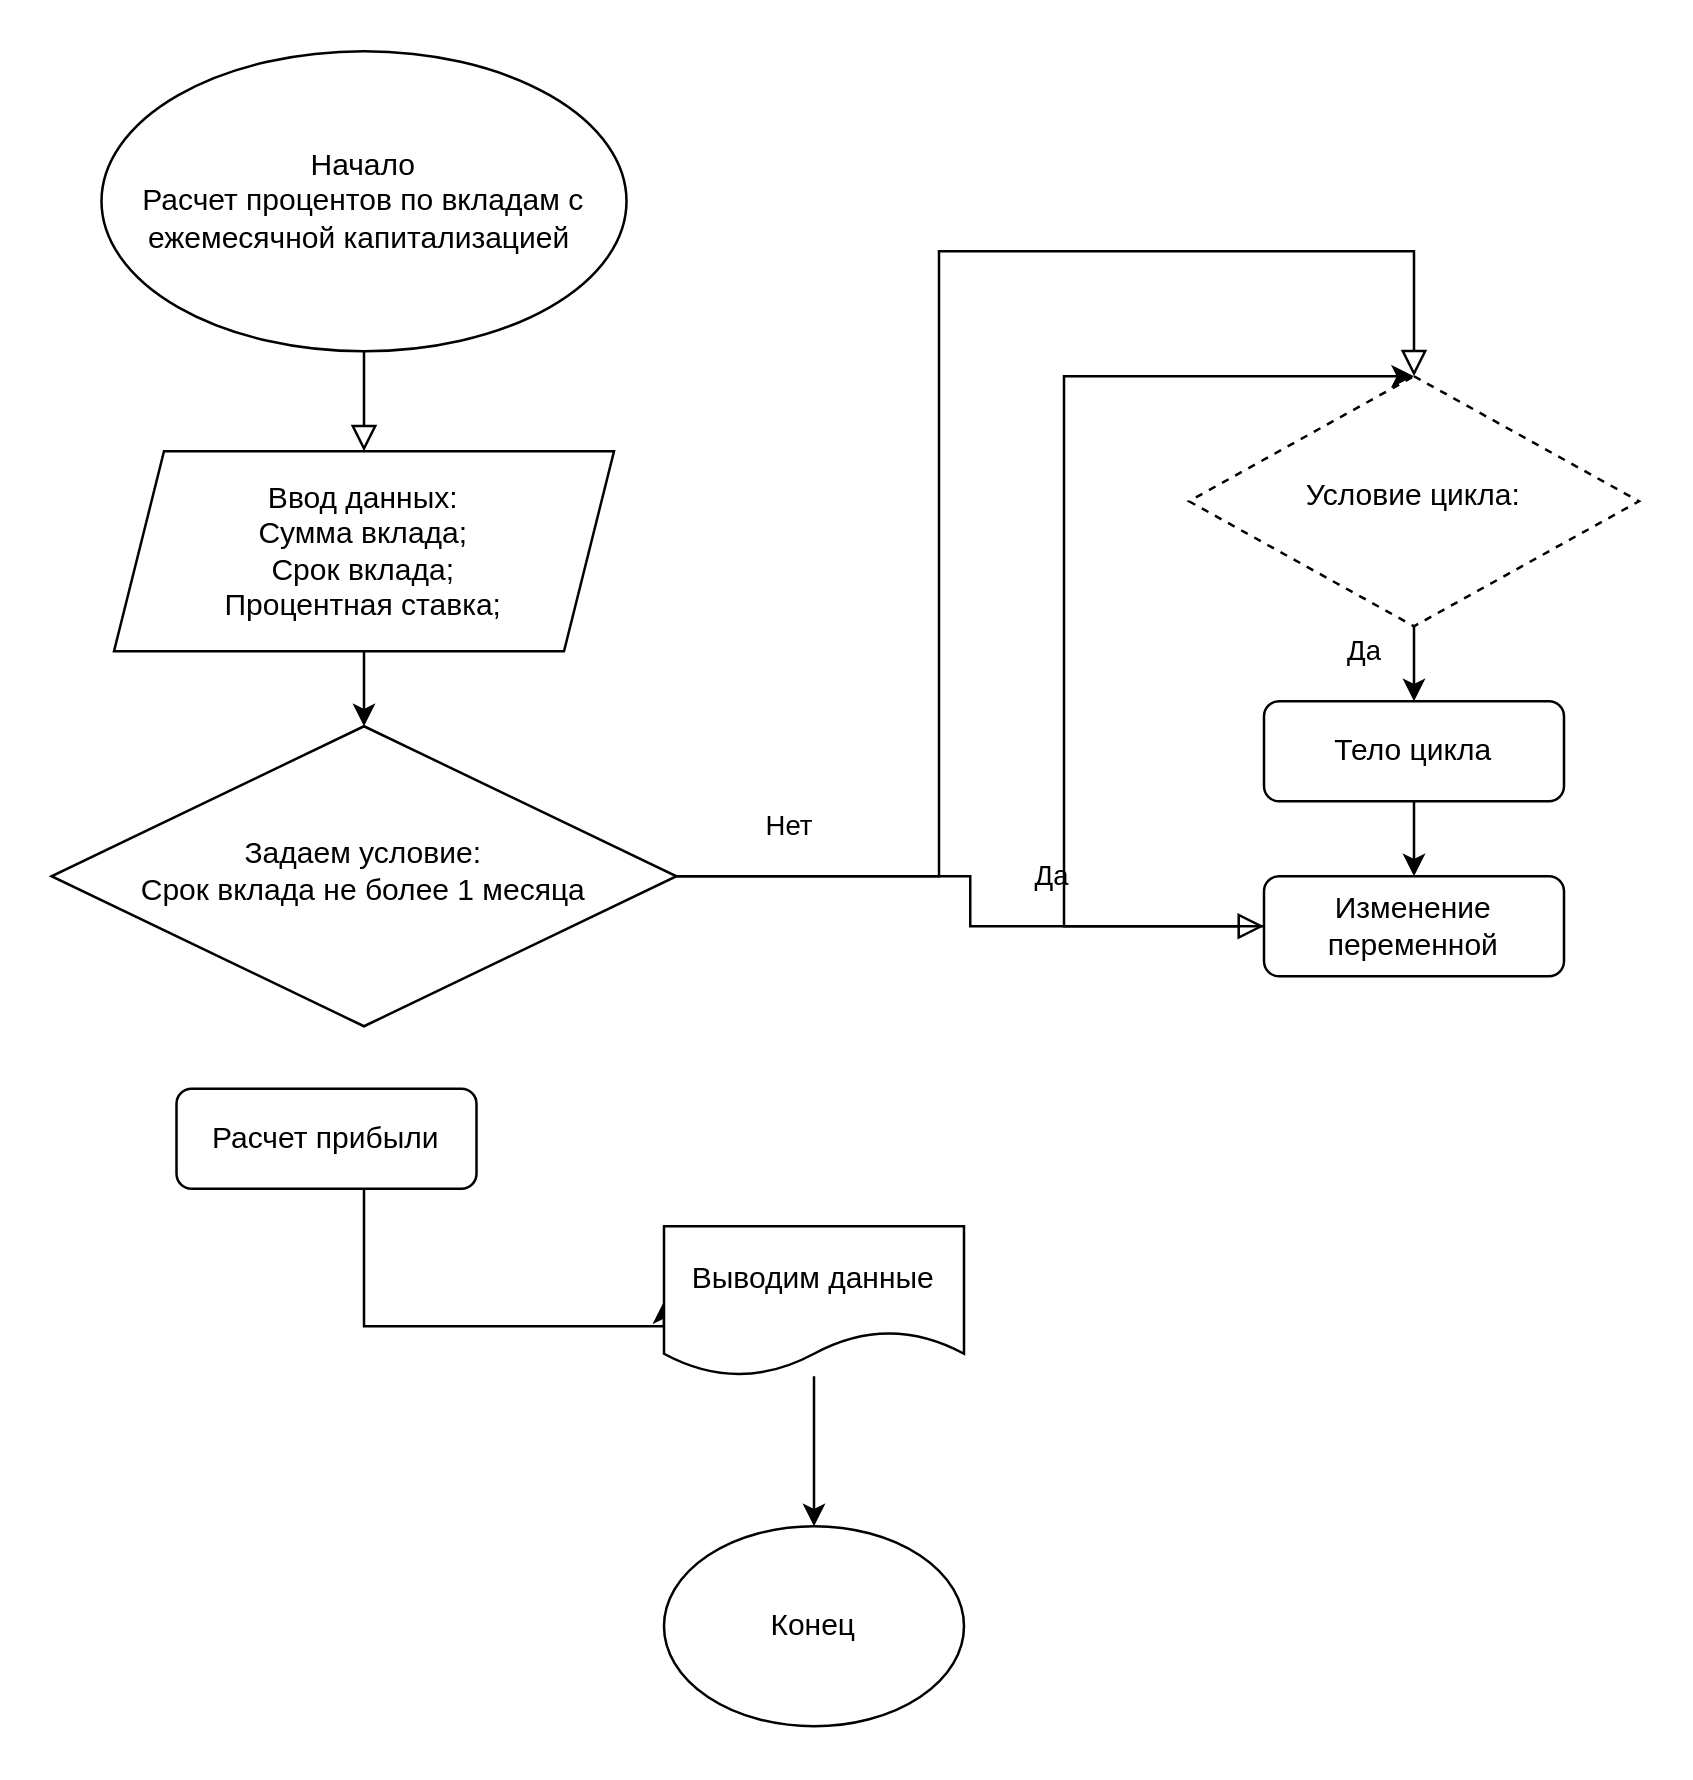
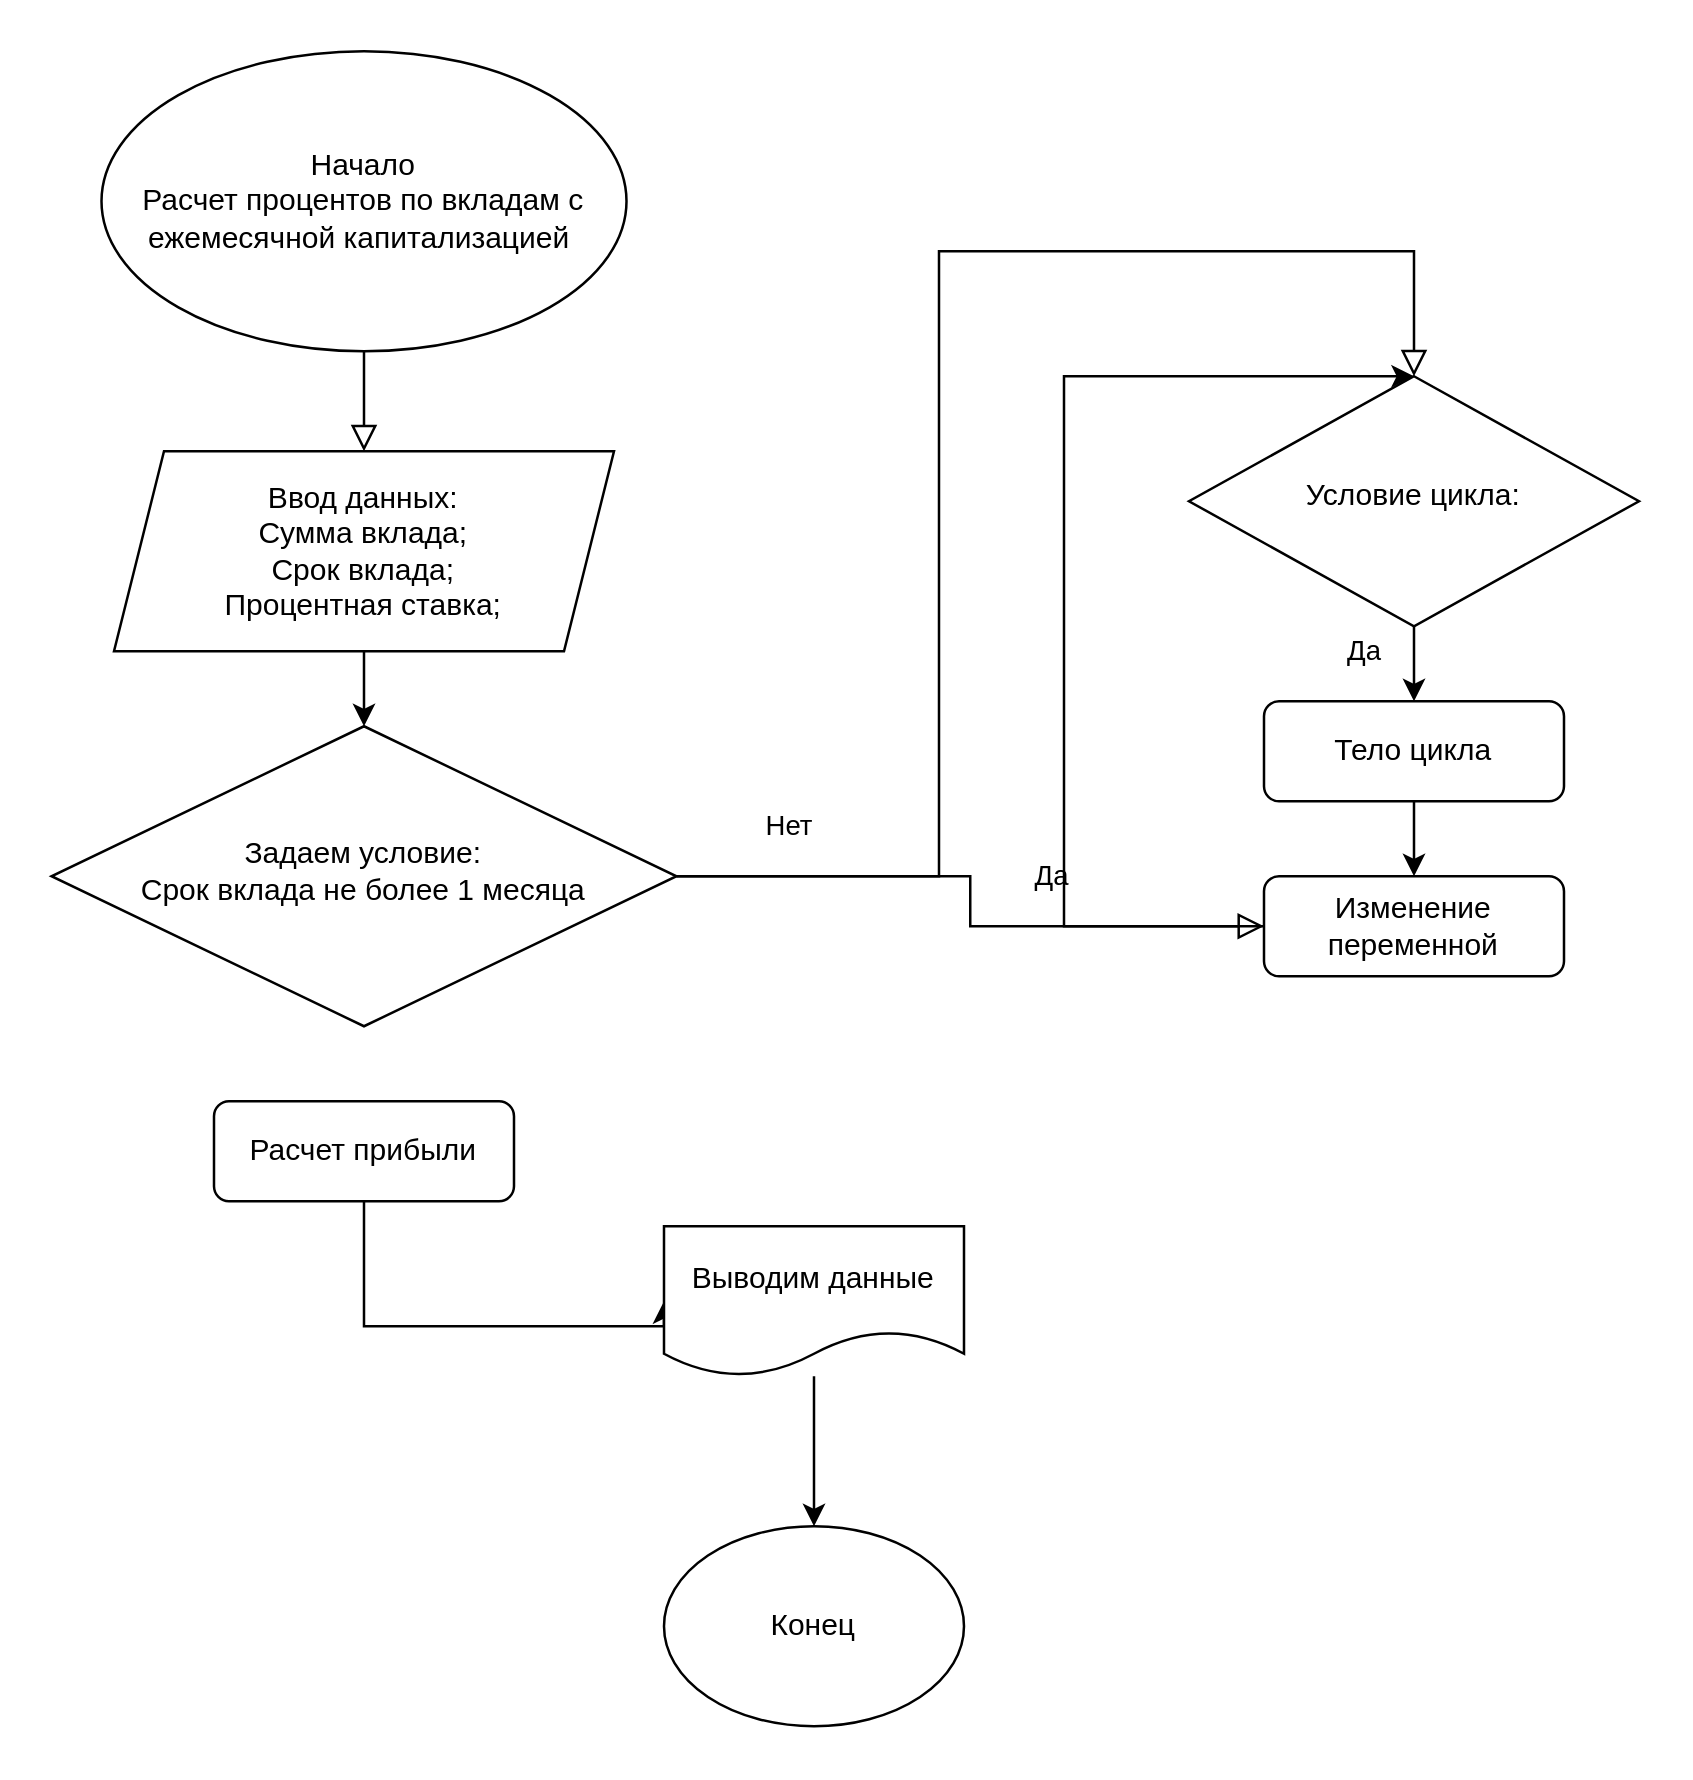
(1414, 501) -> (1414, 501)
(326, 1139) -> (364, 1151)
